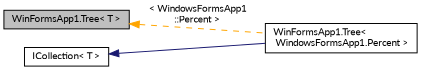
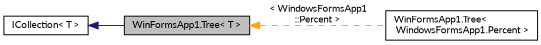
(192, 48) -> (111, 25)
